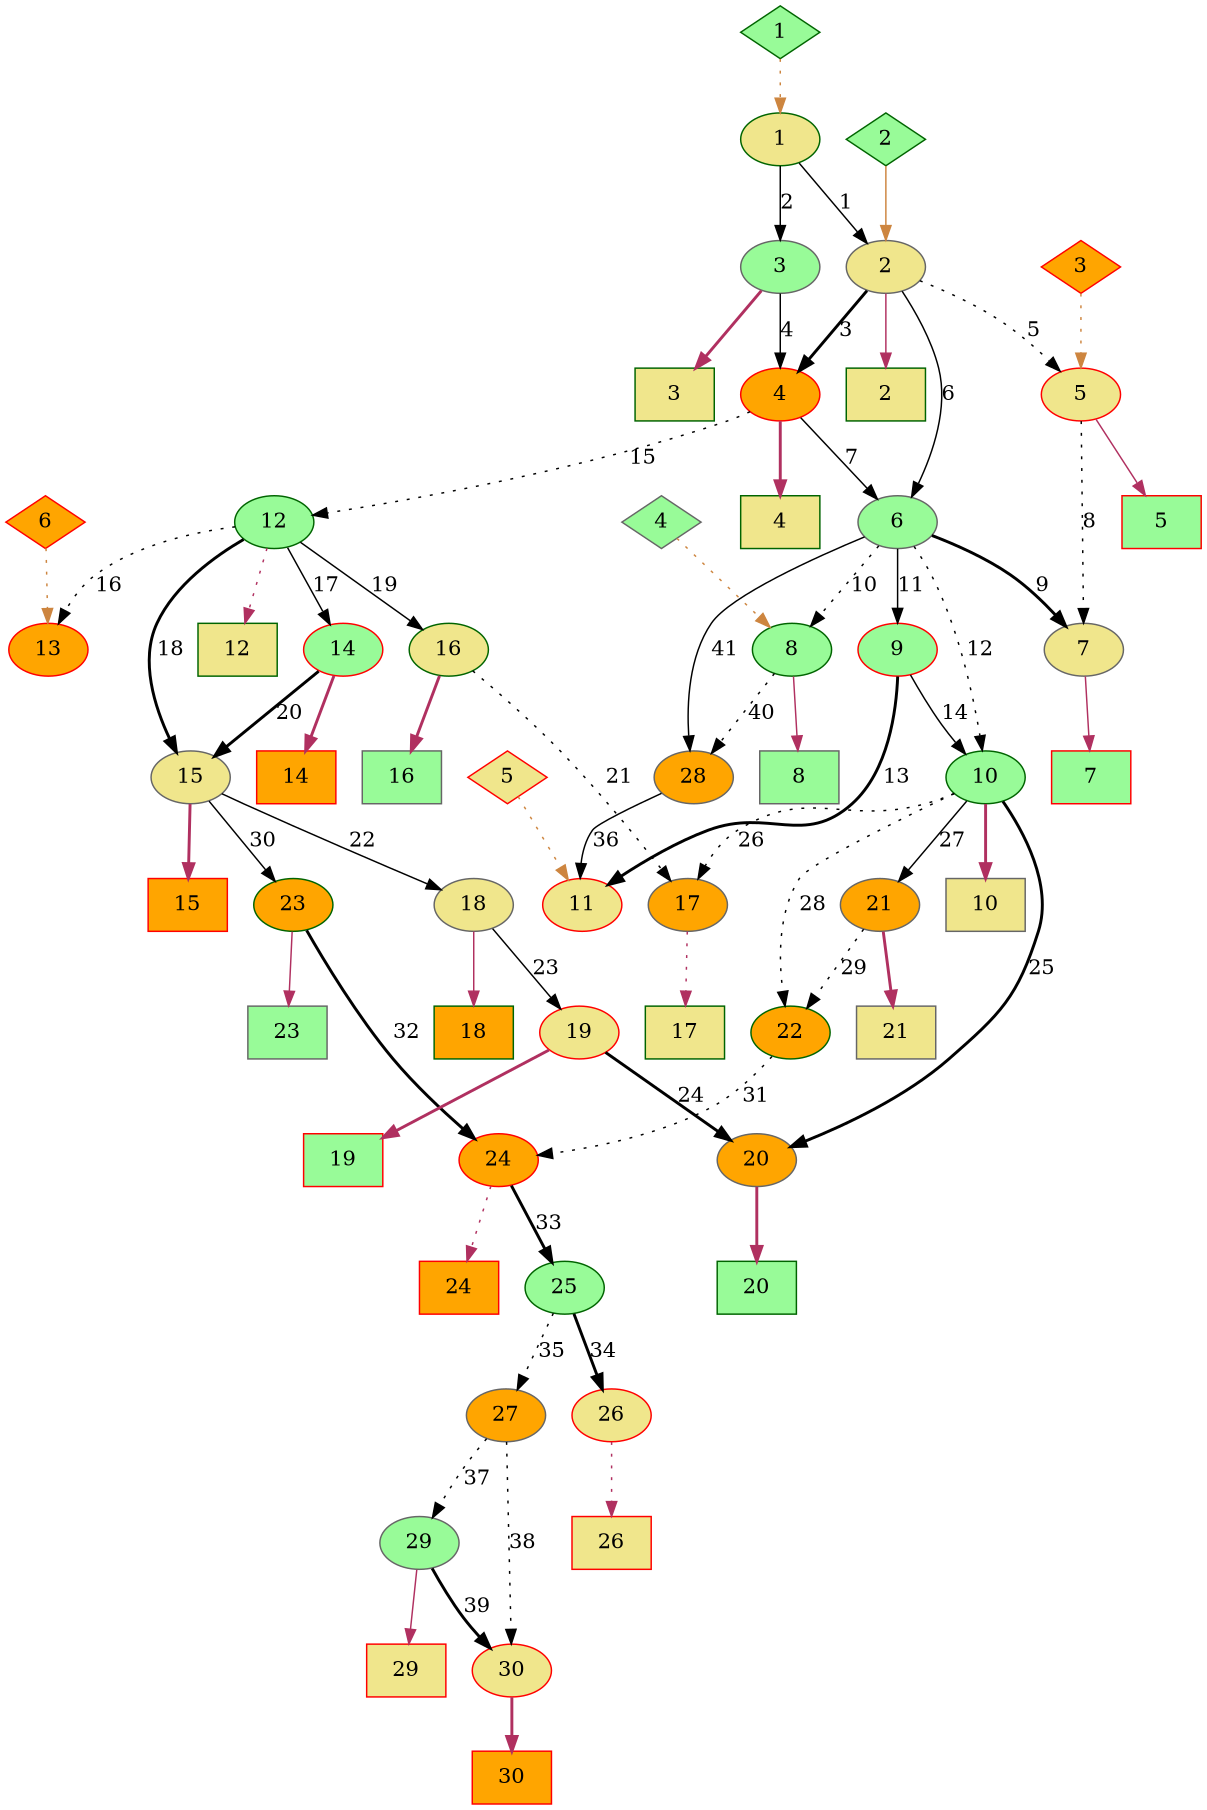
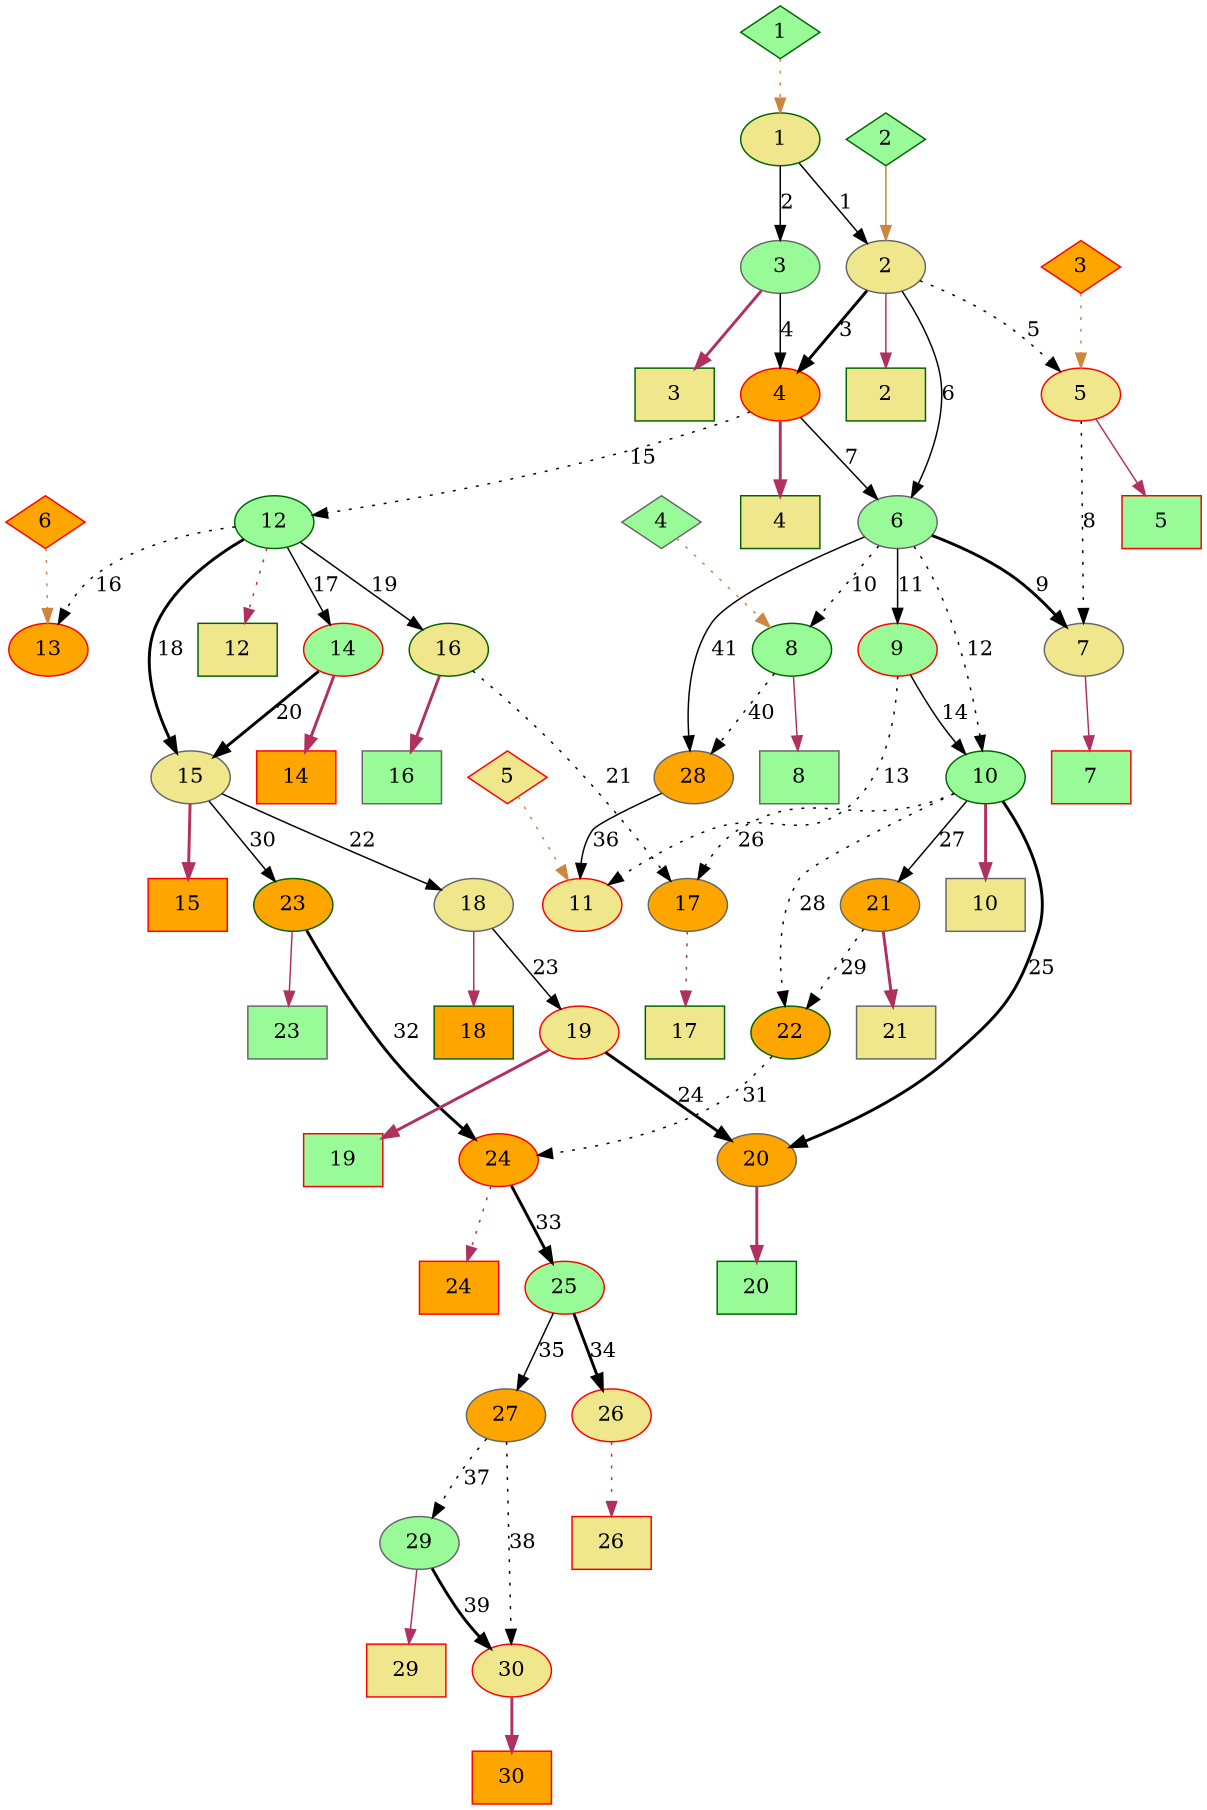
(802, 825) -> (802, 825)
(565, 1288) -> (565, 1288)
(538, 1345) -> (538, 1345)
